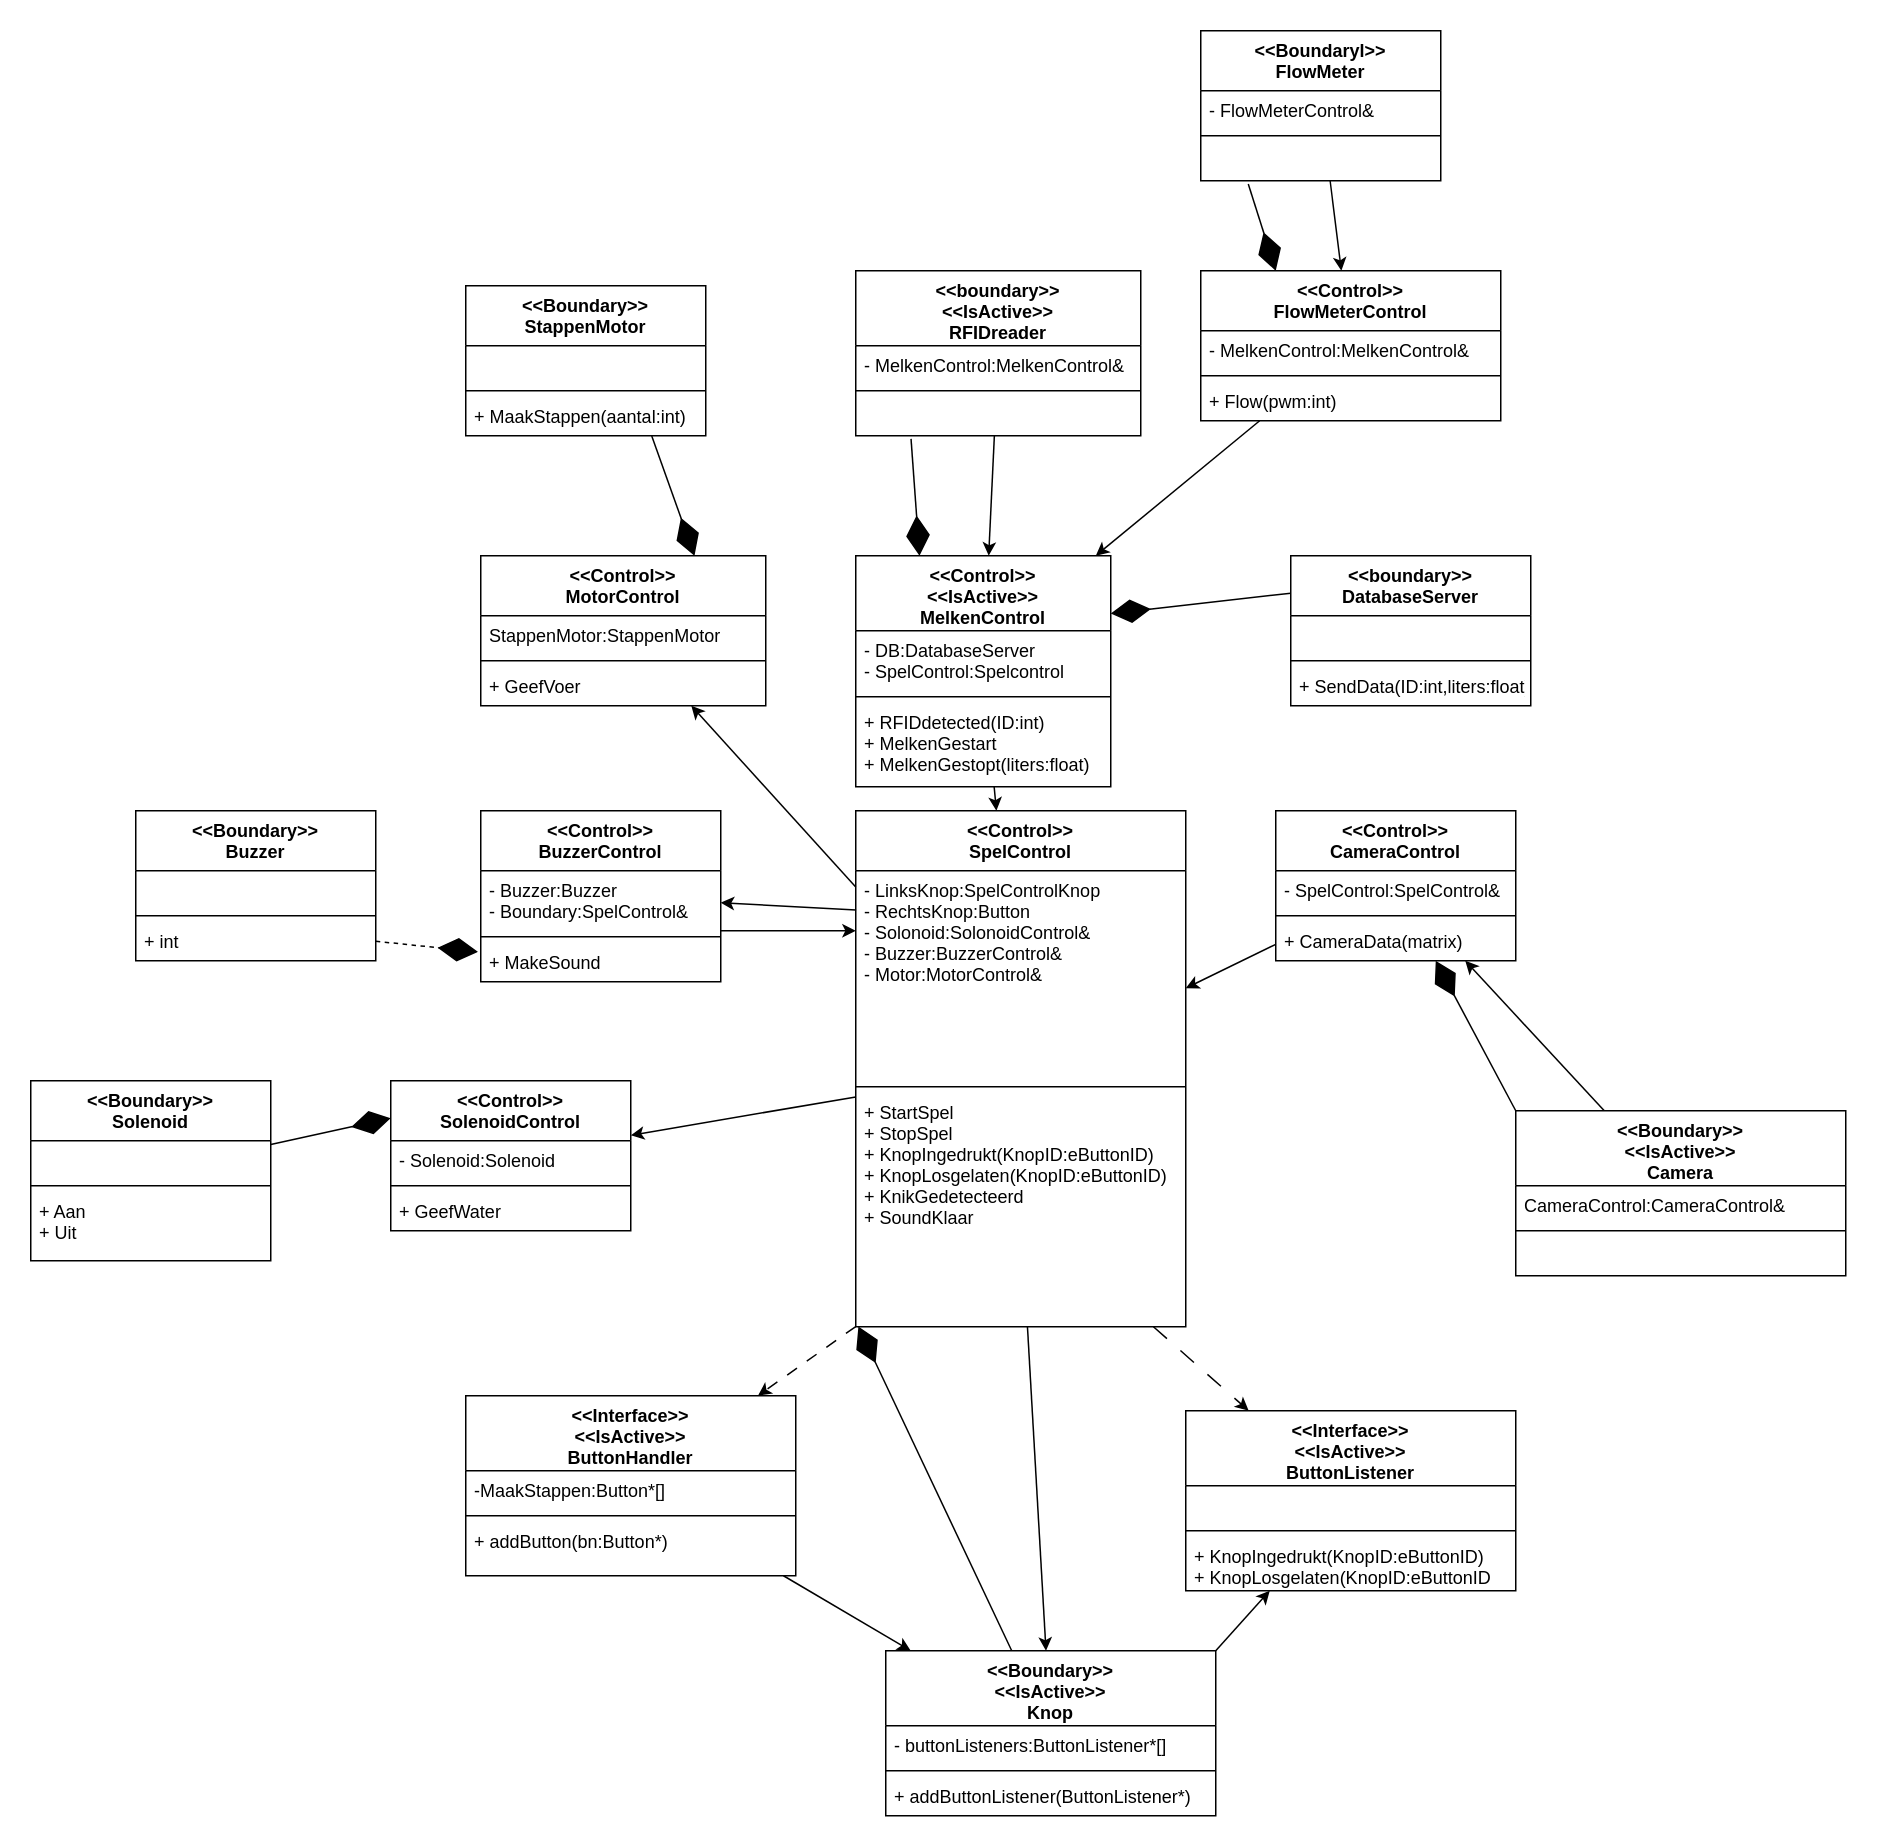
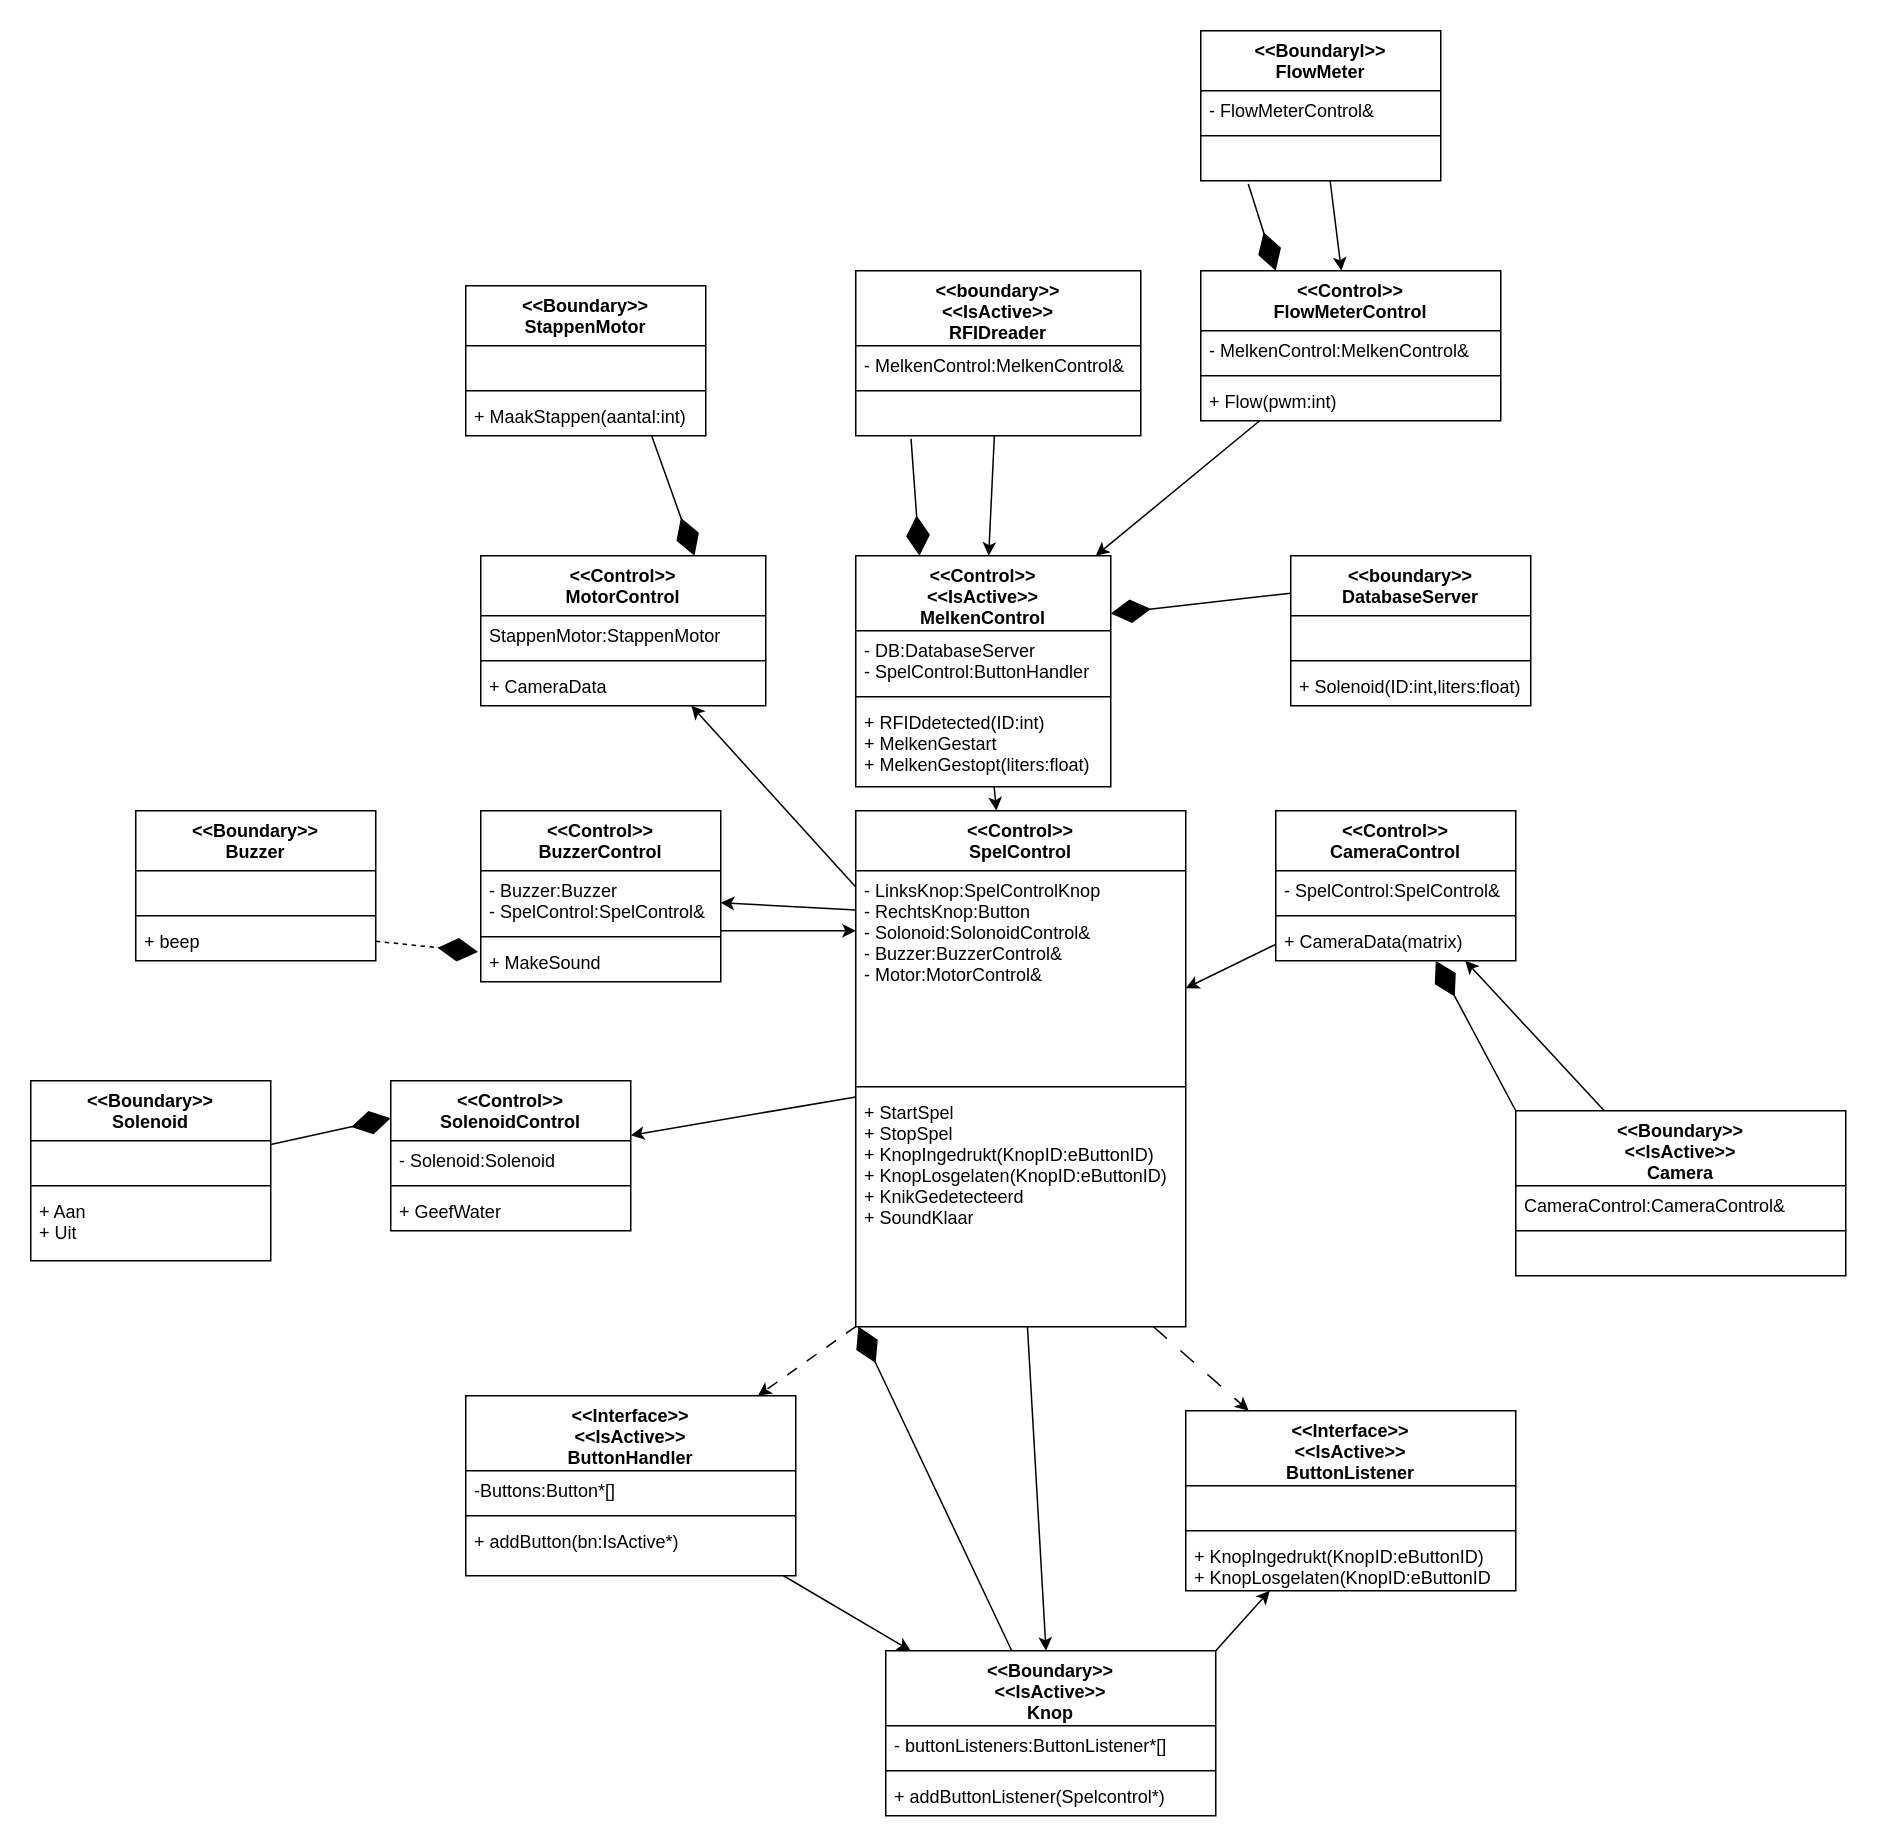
(955, 651) -> (955, 651)
(539, 687) -> (549, 687)
(1437, 687) -> (1432, 687)
(560, 891) -> (560, 891)
(165, 942) -> (172, 942)
(583, 1491) -> (562, 1491)
(585, 1542) -> (593, 1542)
(1068, 1797) -> (1051, 1797)
